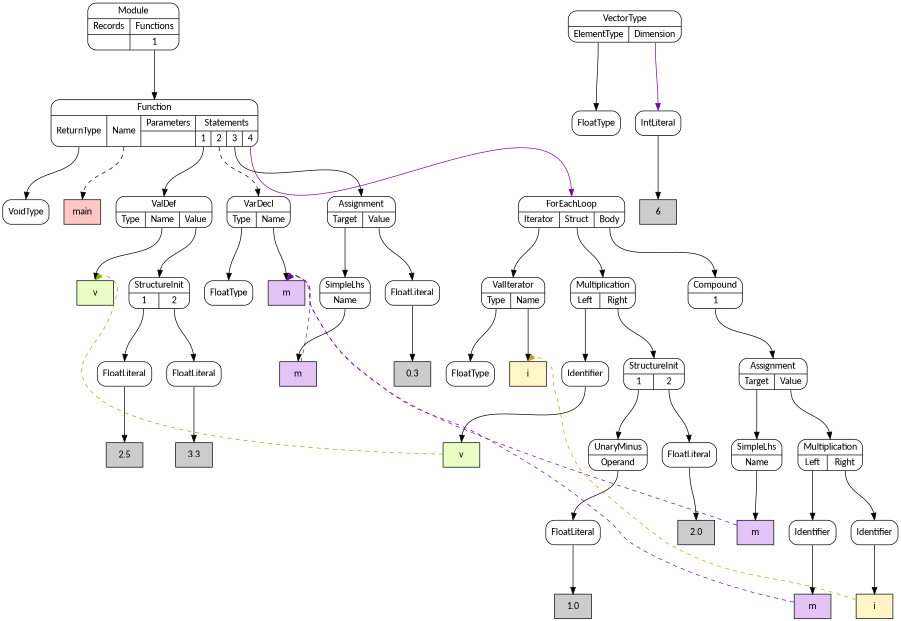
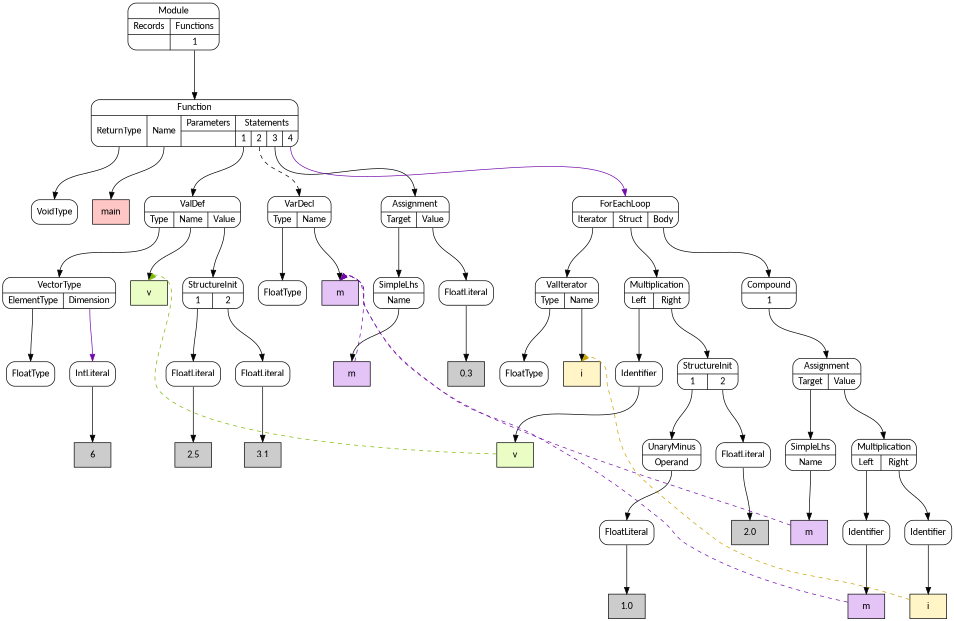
(106, 171) -> (141, 172)
none -> (113, 253)
(194, 455) -> (263, 455)
